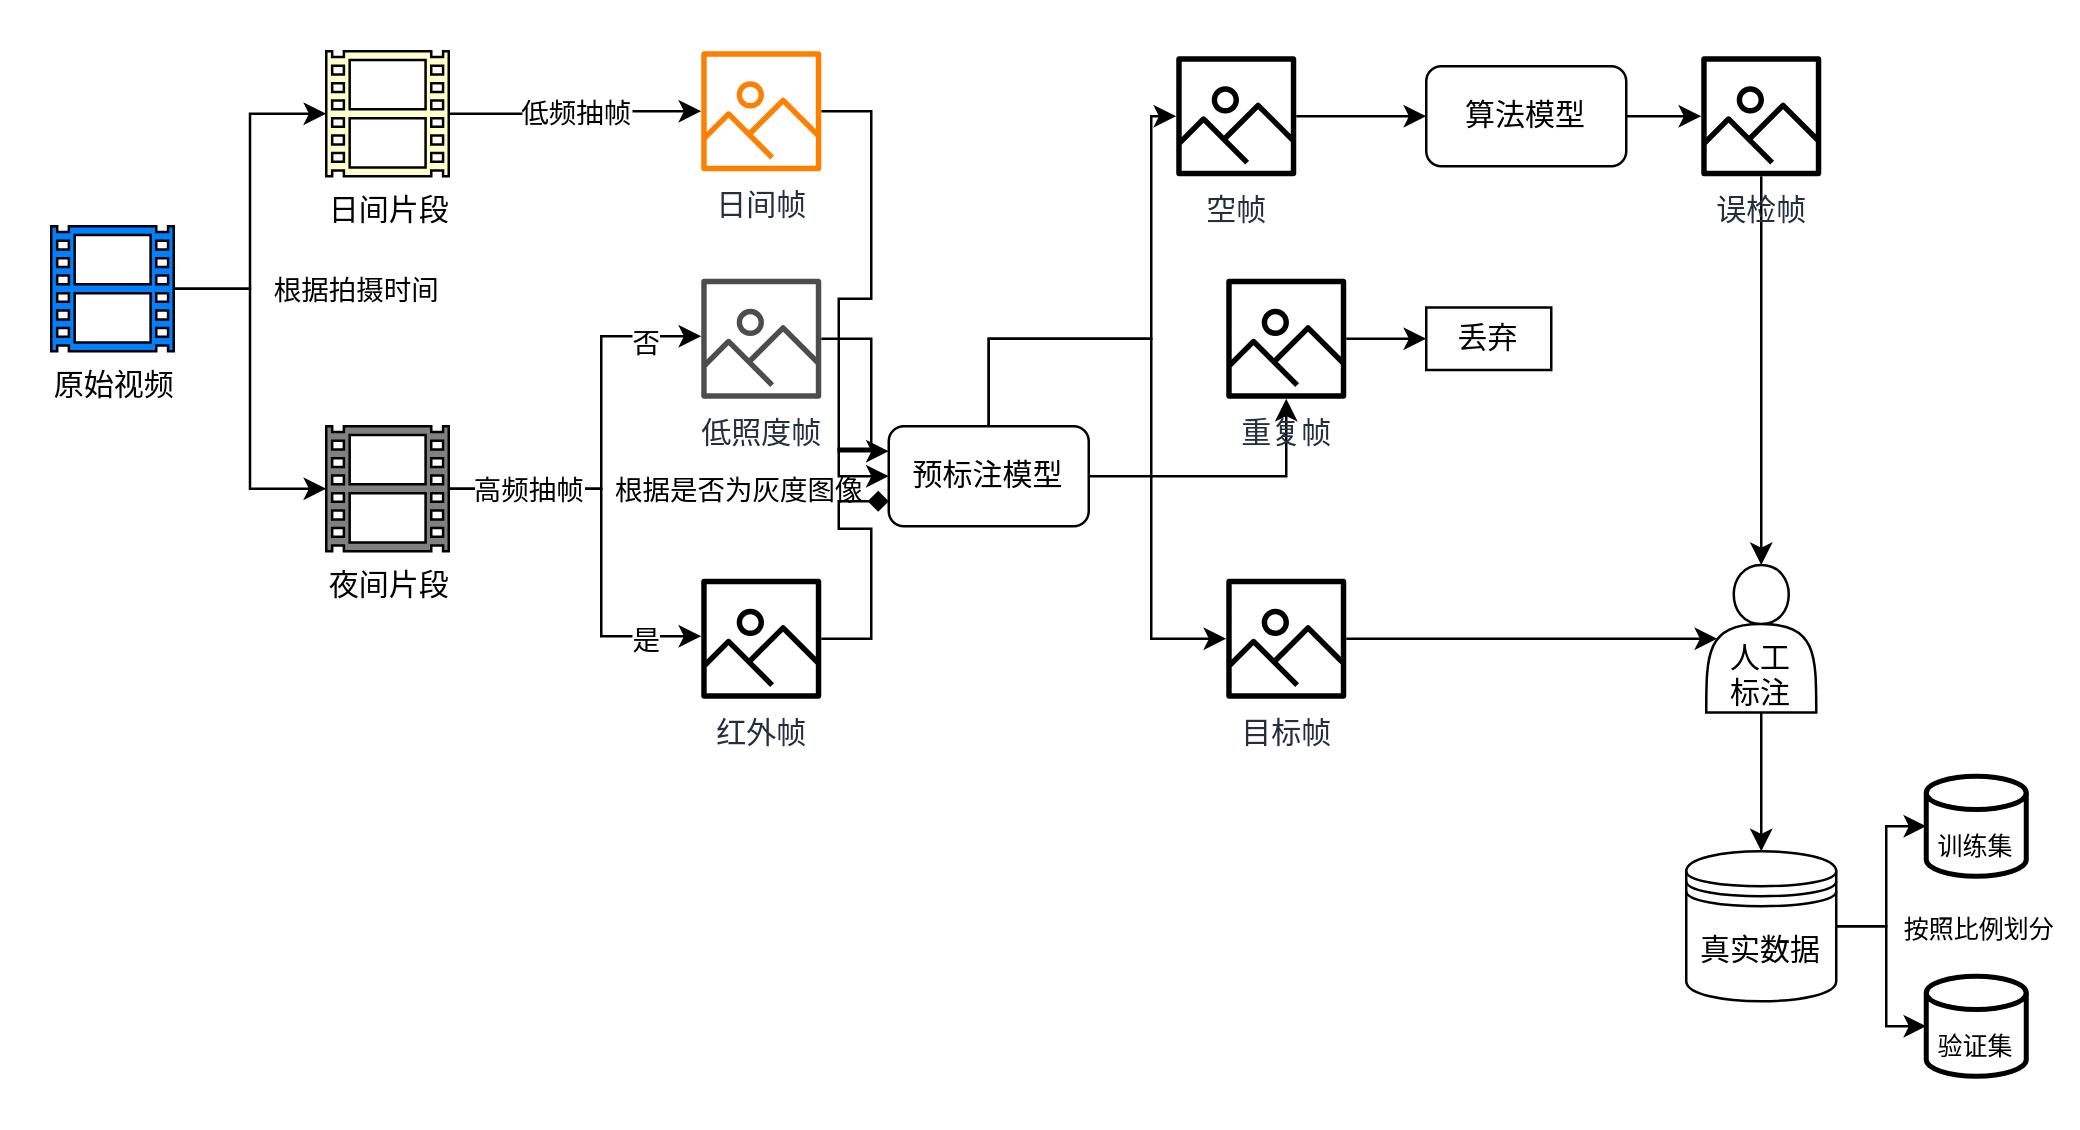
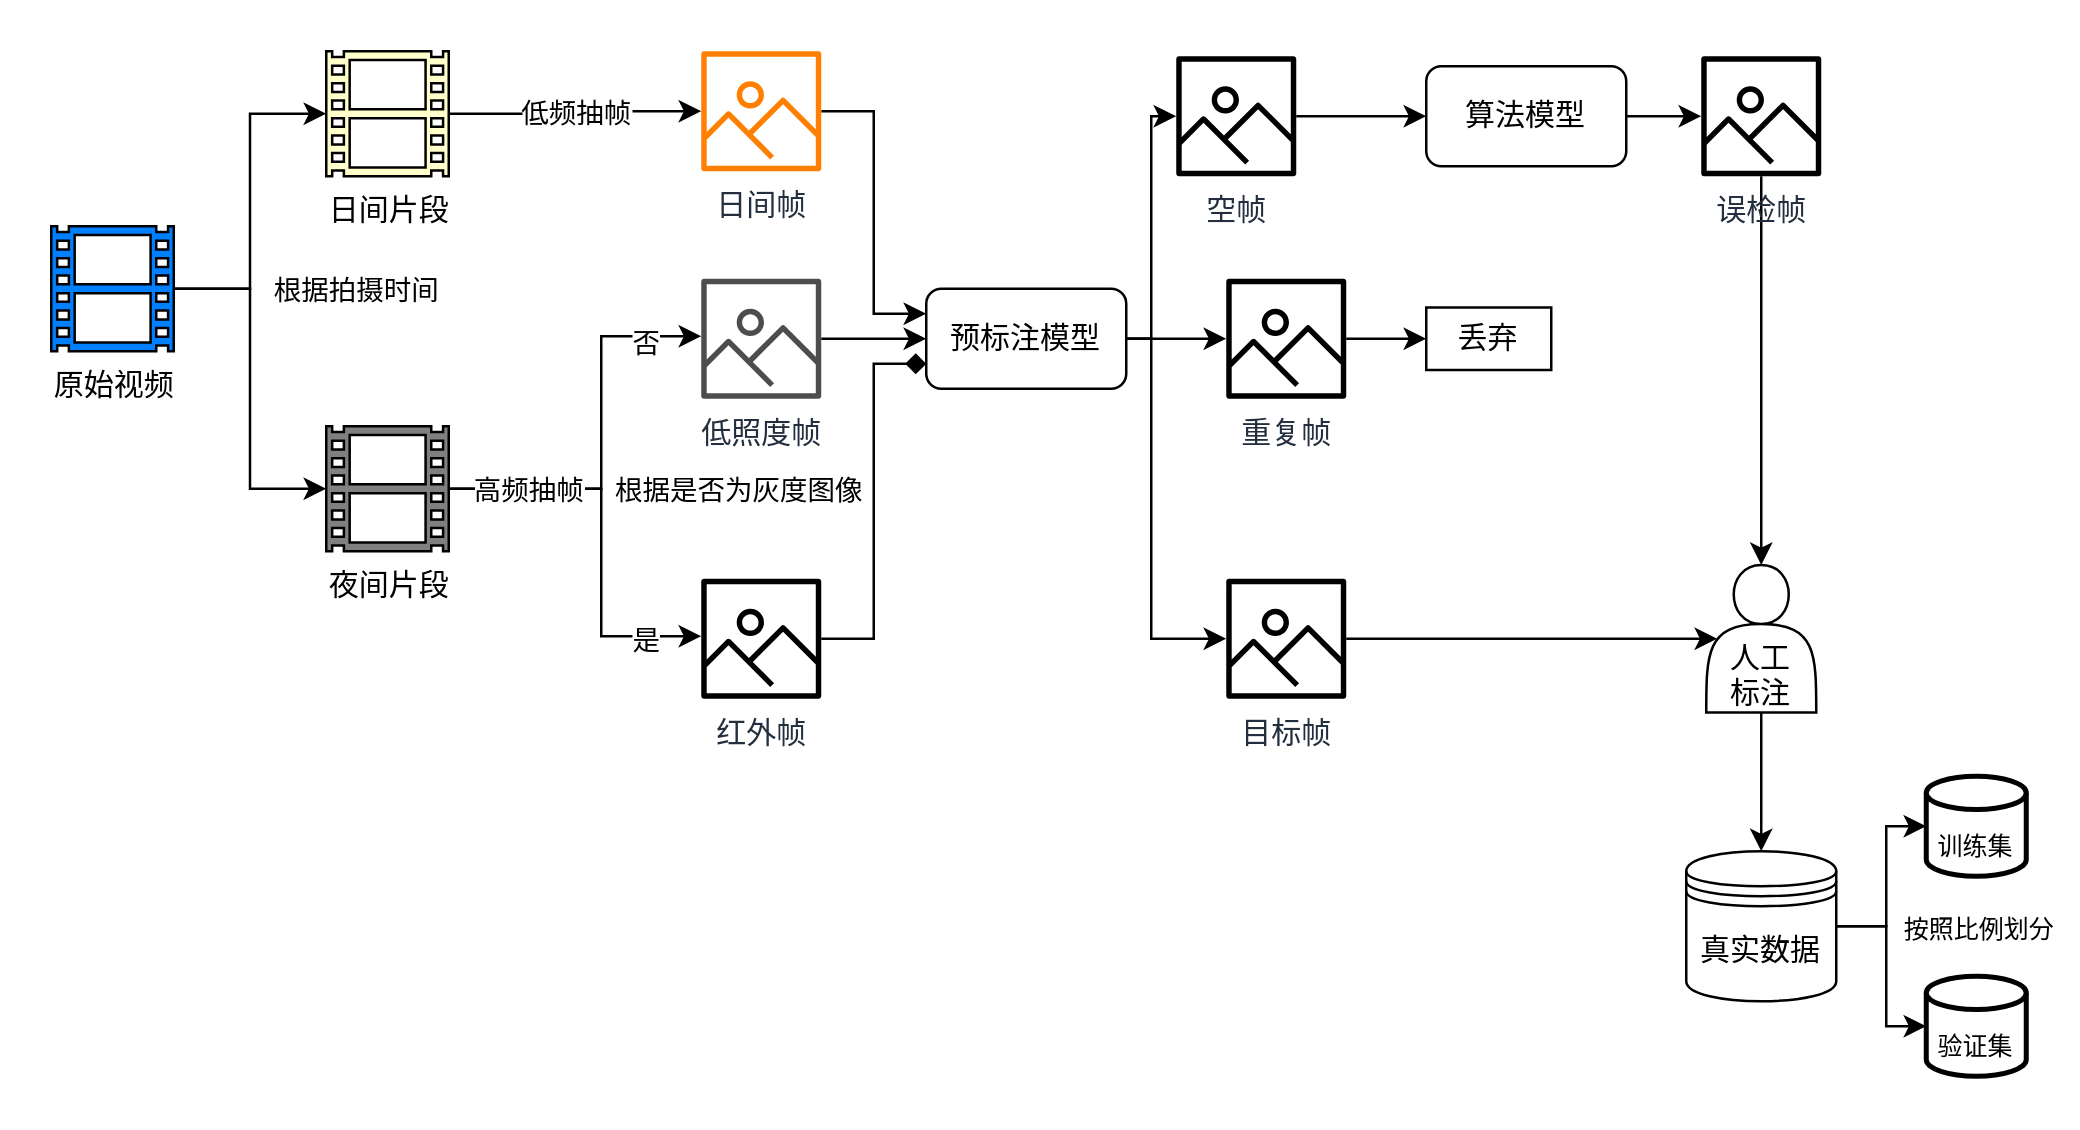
(989, 476) -> (1026, 339)
